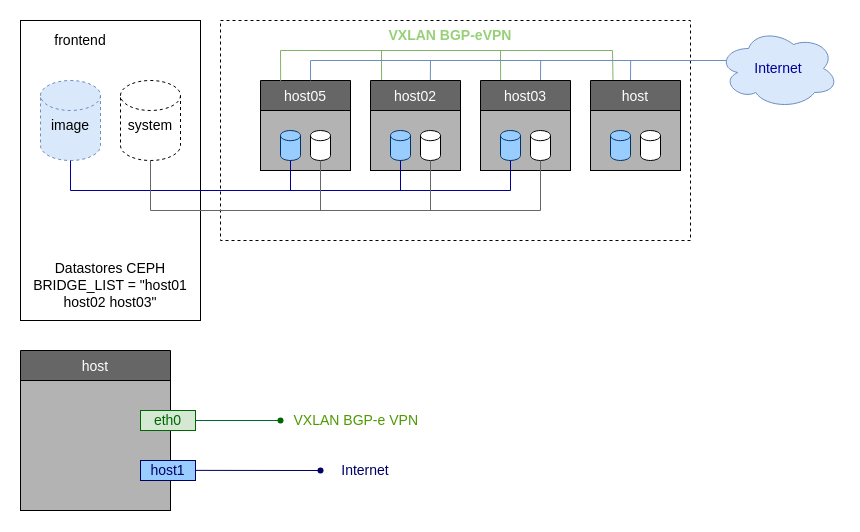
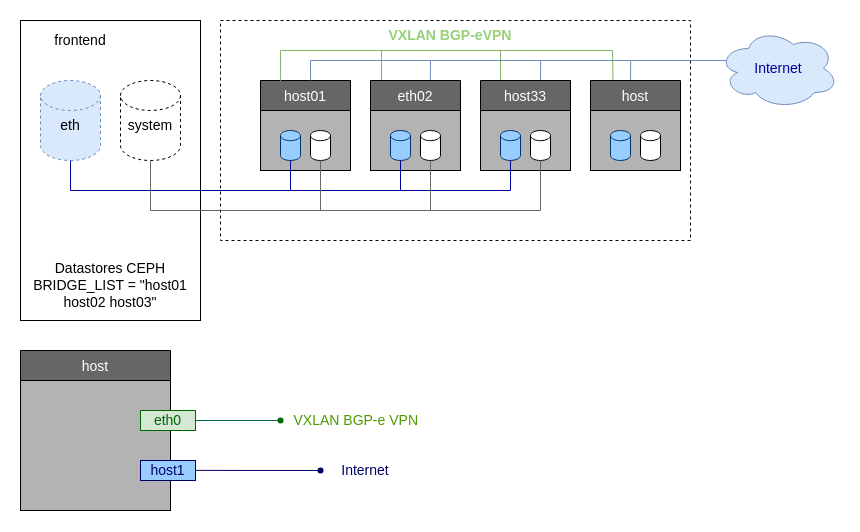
(305, 96) -> (305, 96)
(415, 96) -> (415, 96)
(525, 96) -> (525, 96)
(71, 126) -> (71, 126)
